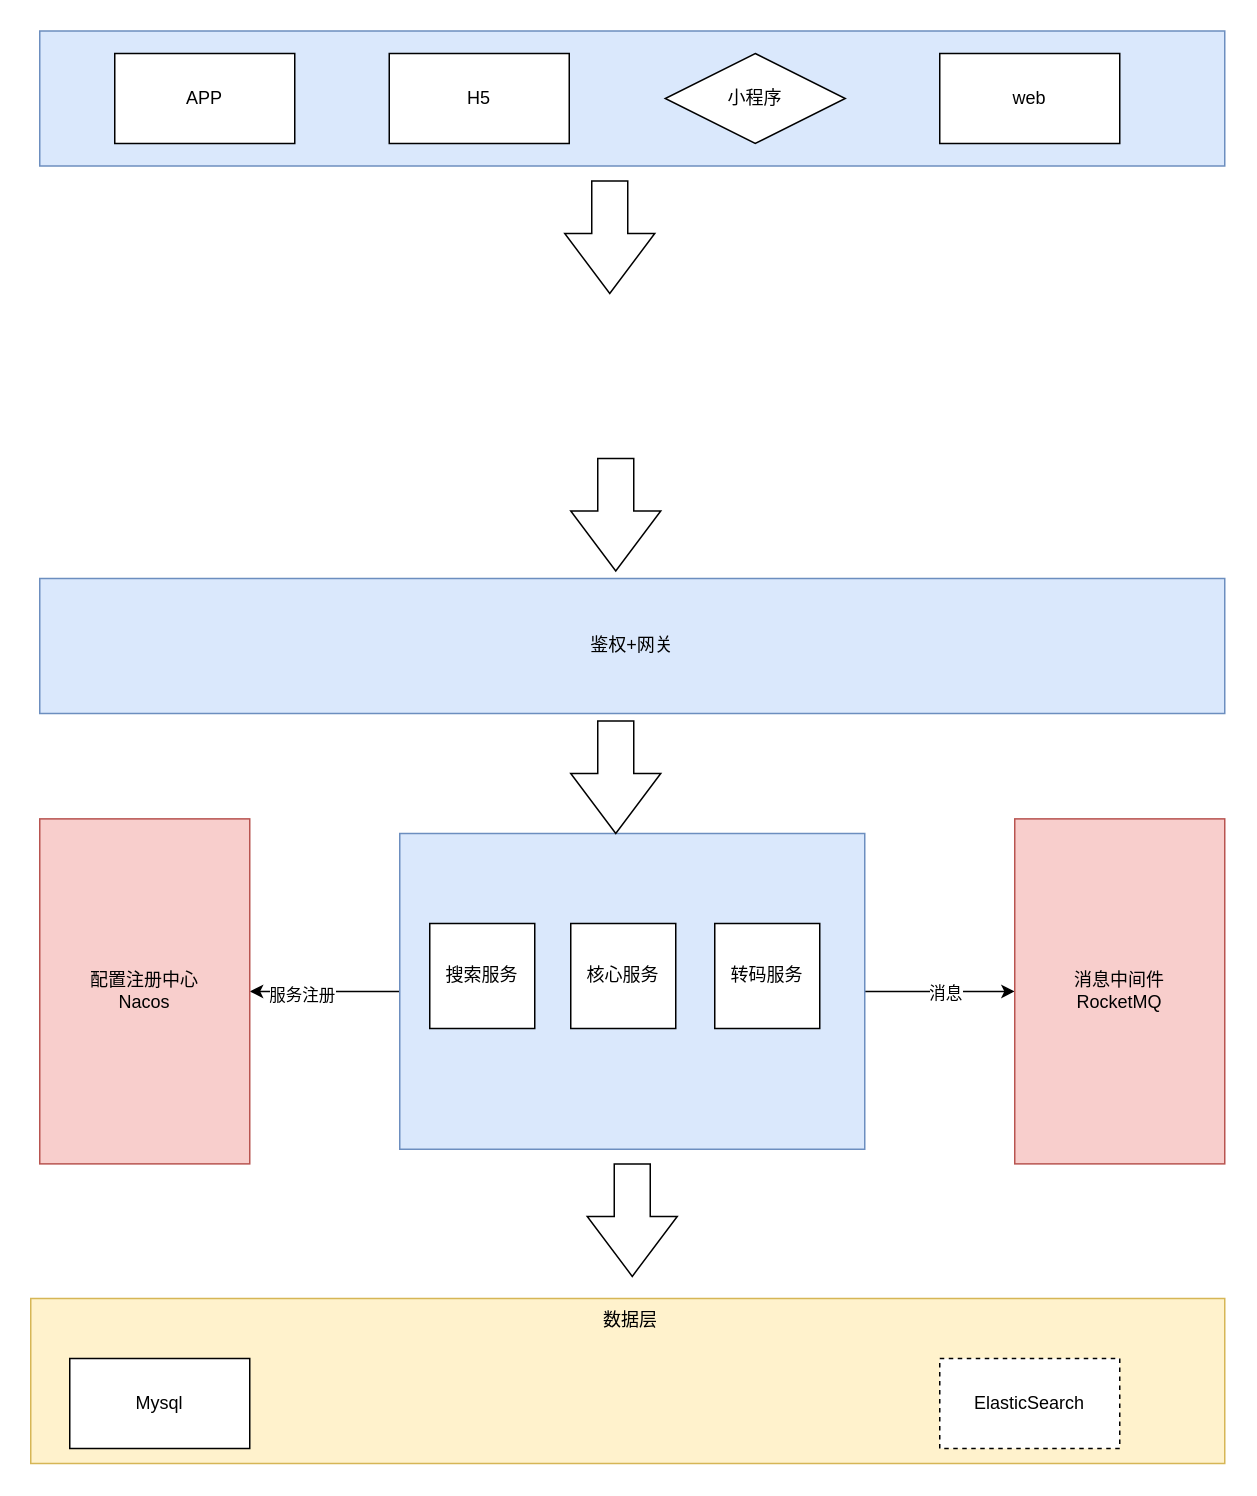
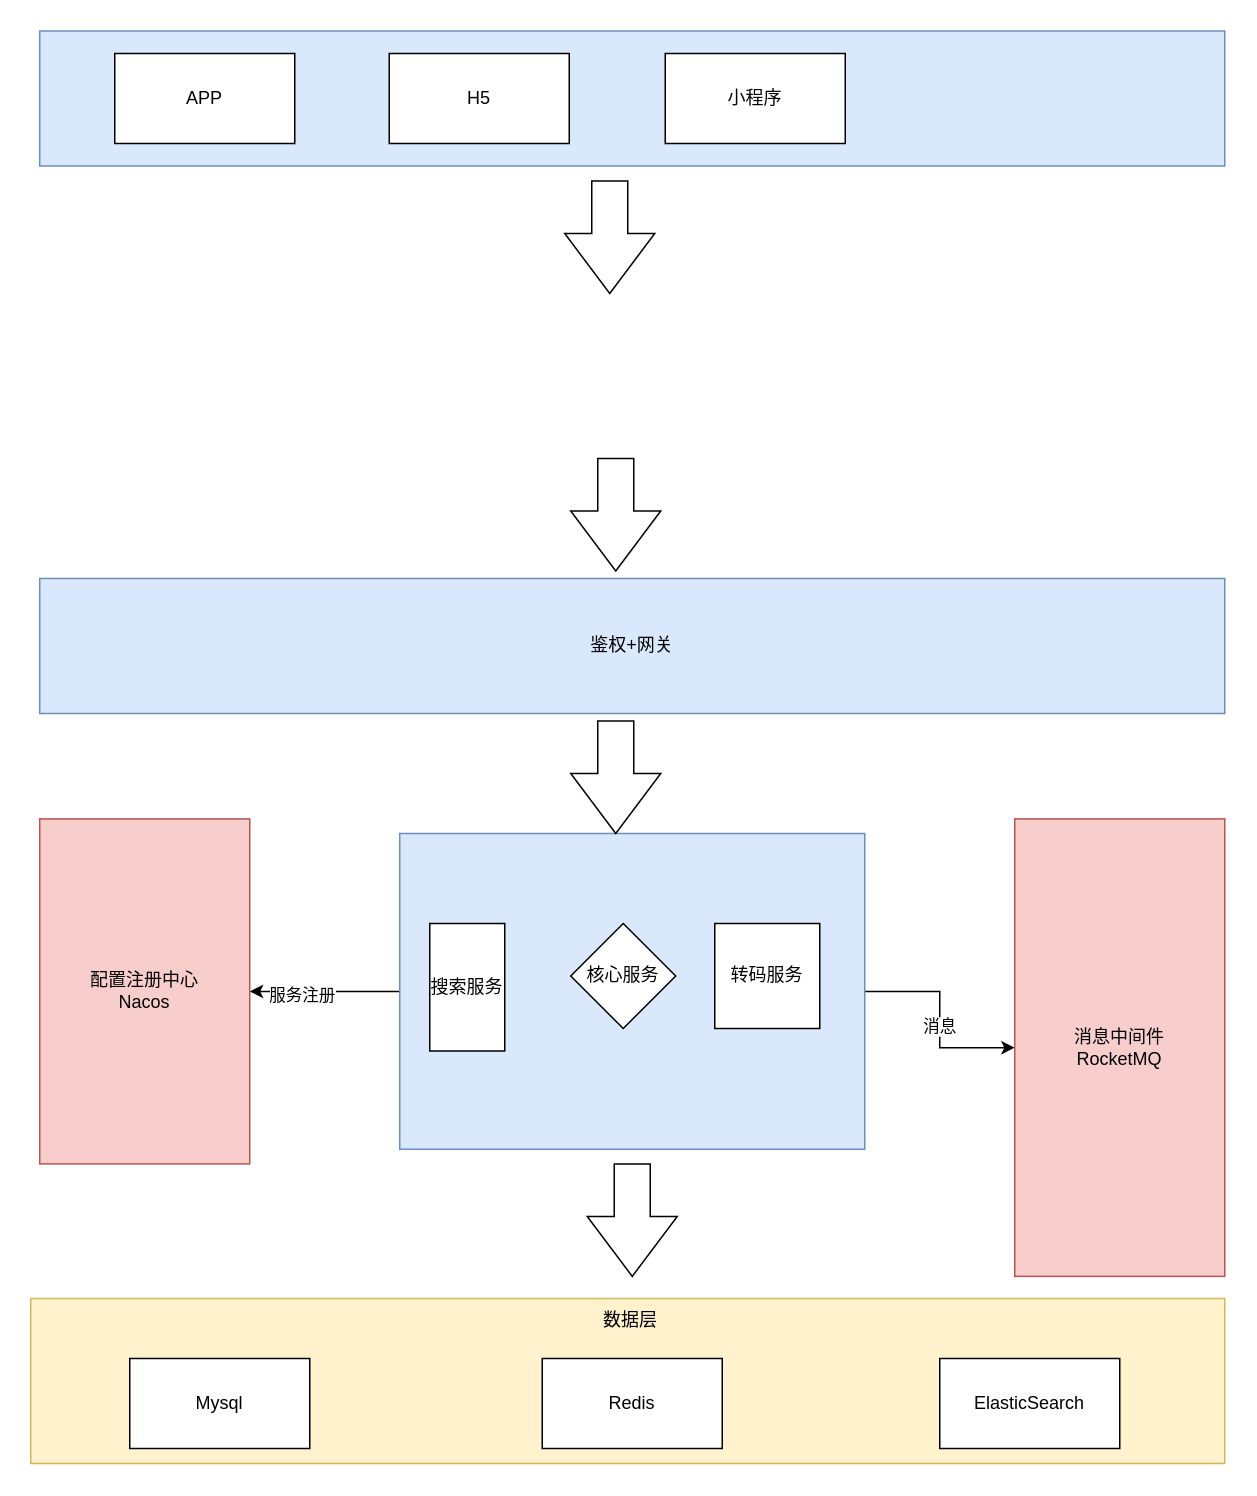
(755, 98) -> (755, 98)
(1030, 98) -> none
(482, 976) -> (467, 987)
(623, 976) -> (623, 976)
(1120, 991) -> (1120, 1047)
(160, 1403) -> (220, 1403)
none -> (632, 1403)
(1030, 1403) -> (1030, 1403)
